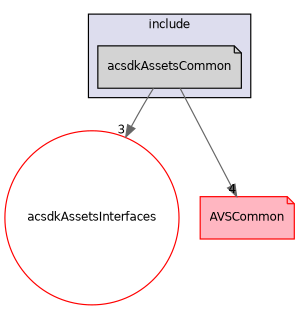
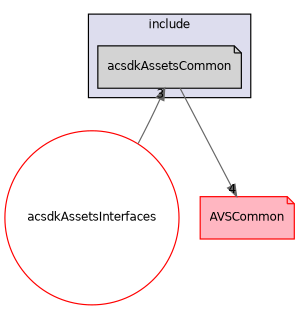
(142, 107) -> (149, 122)
